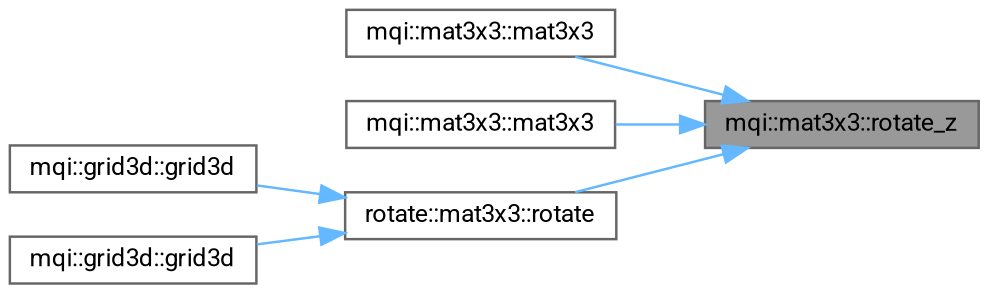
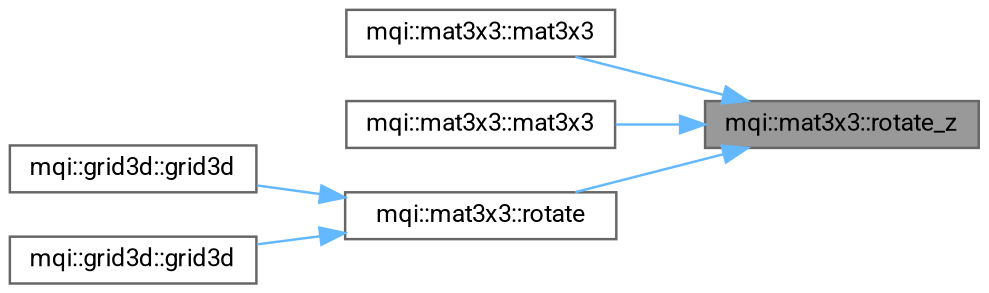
(481, 216) -> (481, 216)
